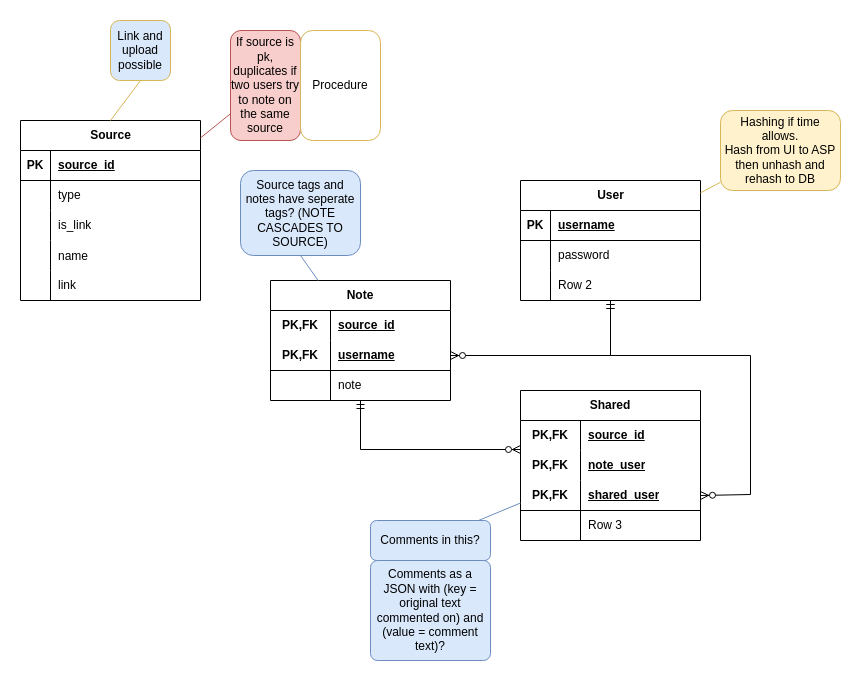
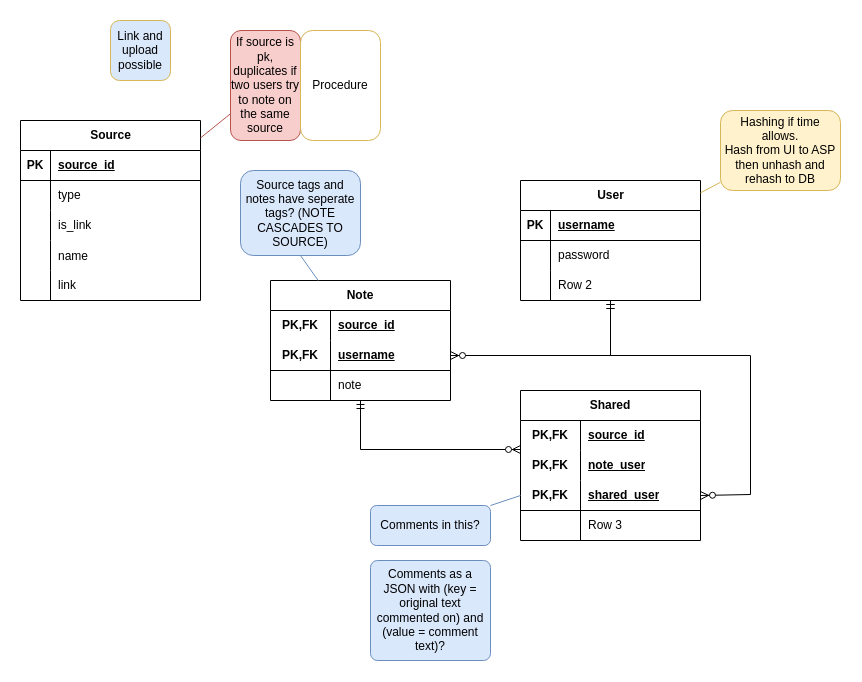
(126, 101) -> none
(431, 541) -> (431, 526)
